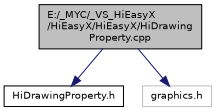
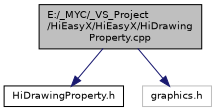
(120, 27) -> (120, 27)
